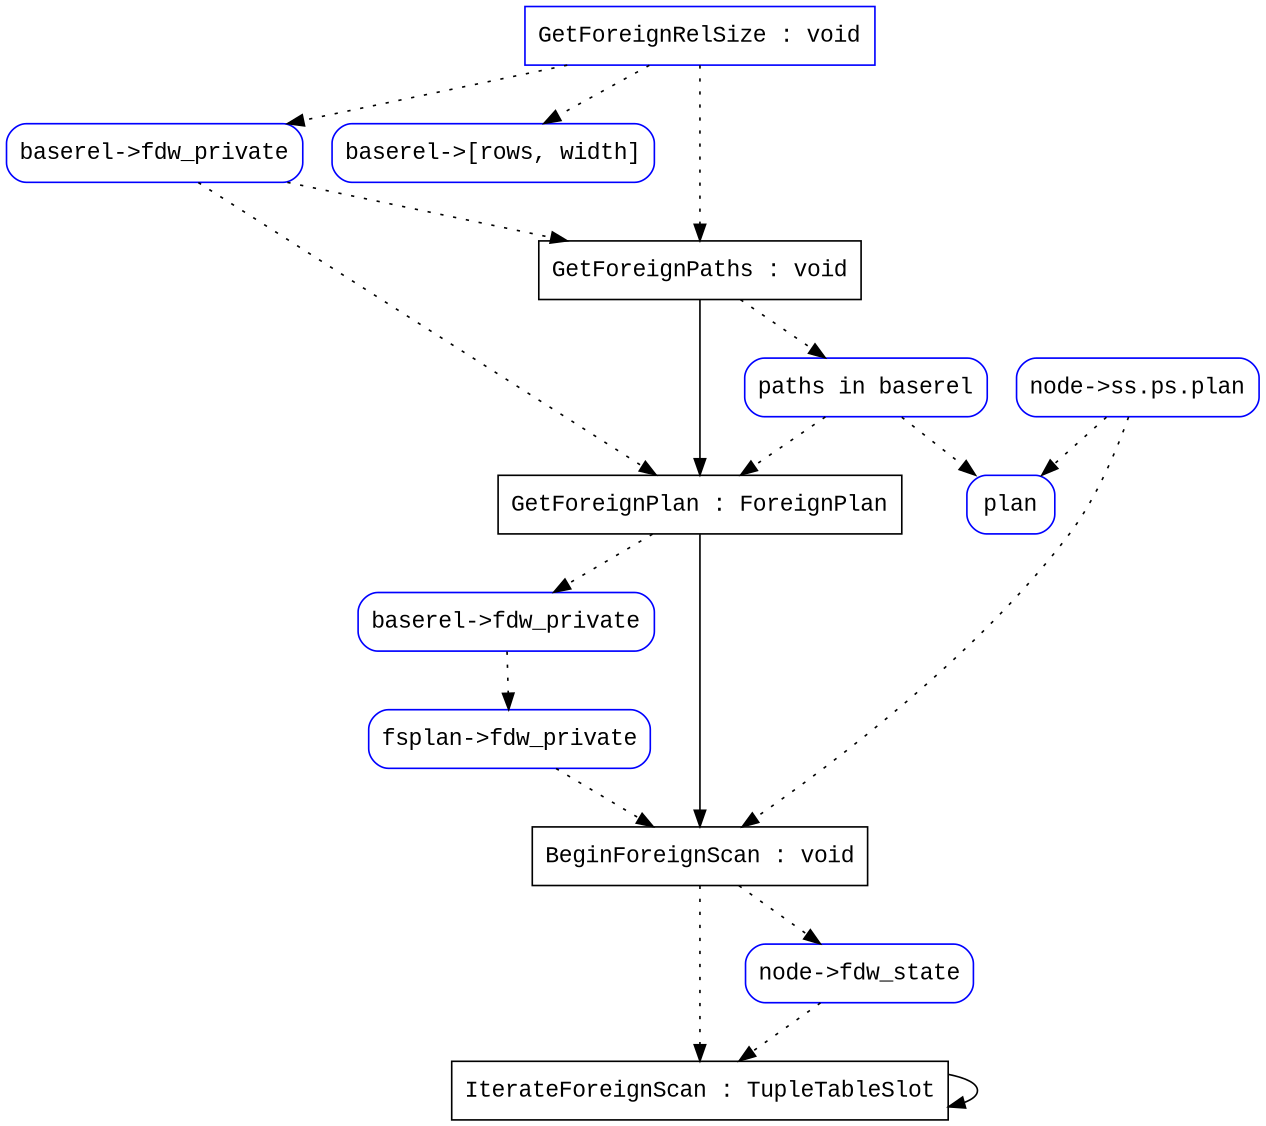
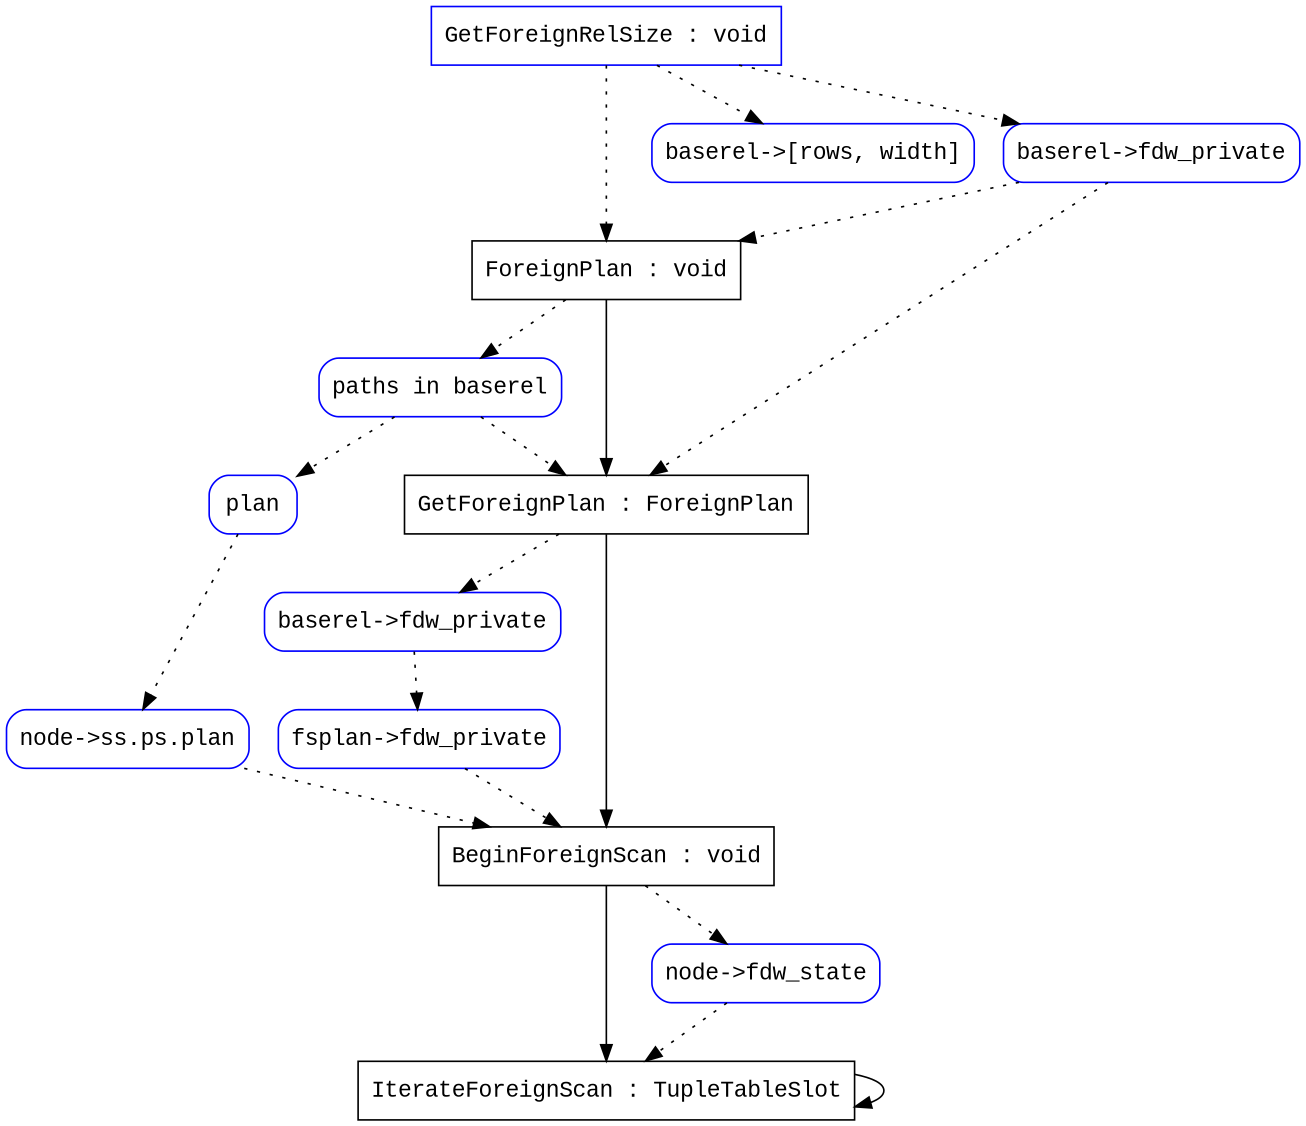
(700, 270) -> (606, 270)
(1080, 441) -> (194, 614)
(700, 965) -> (606, 965)
